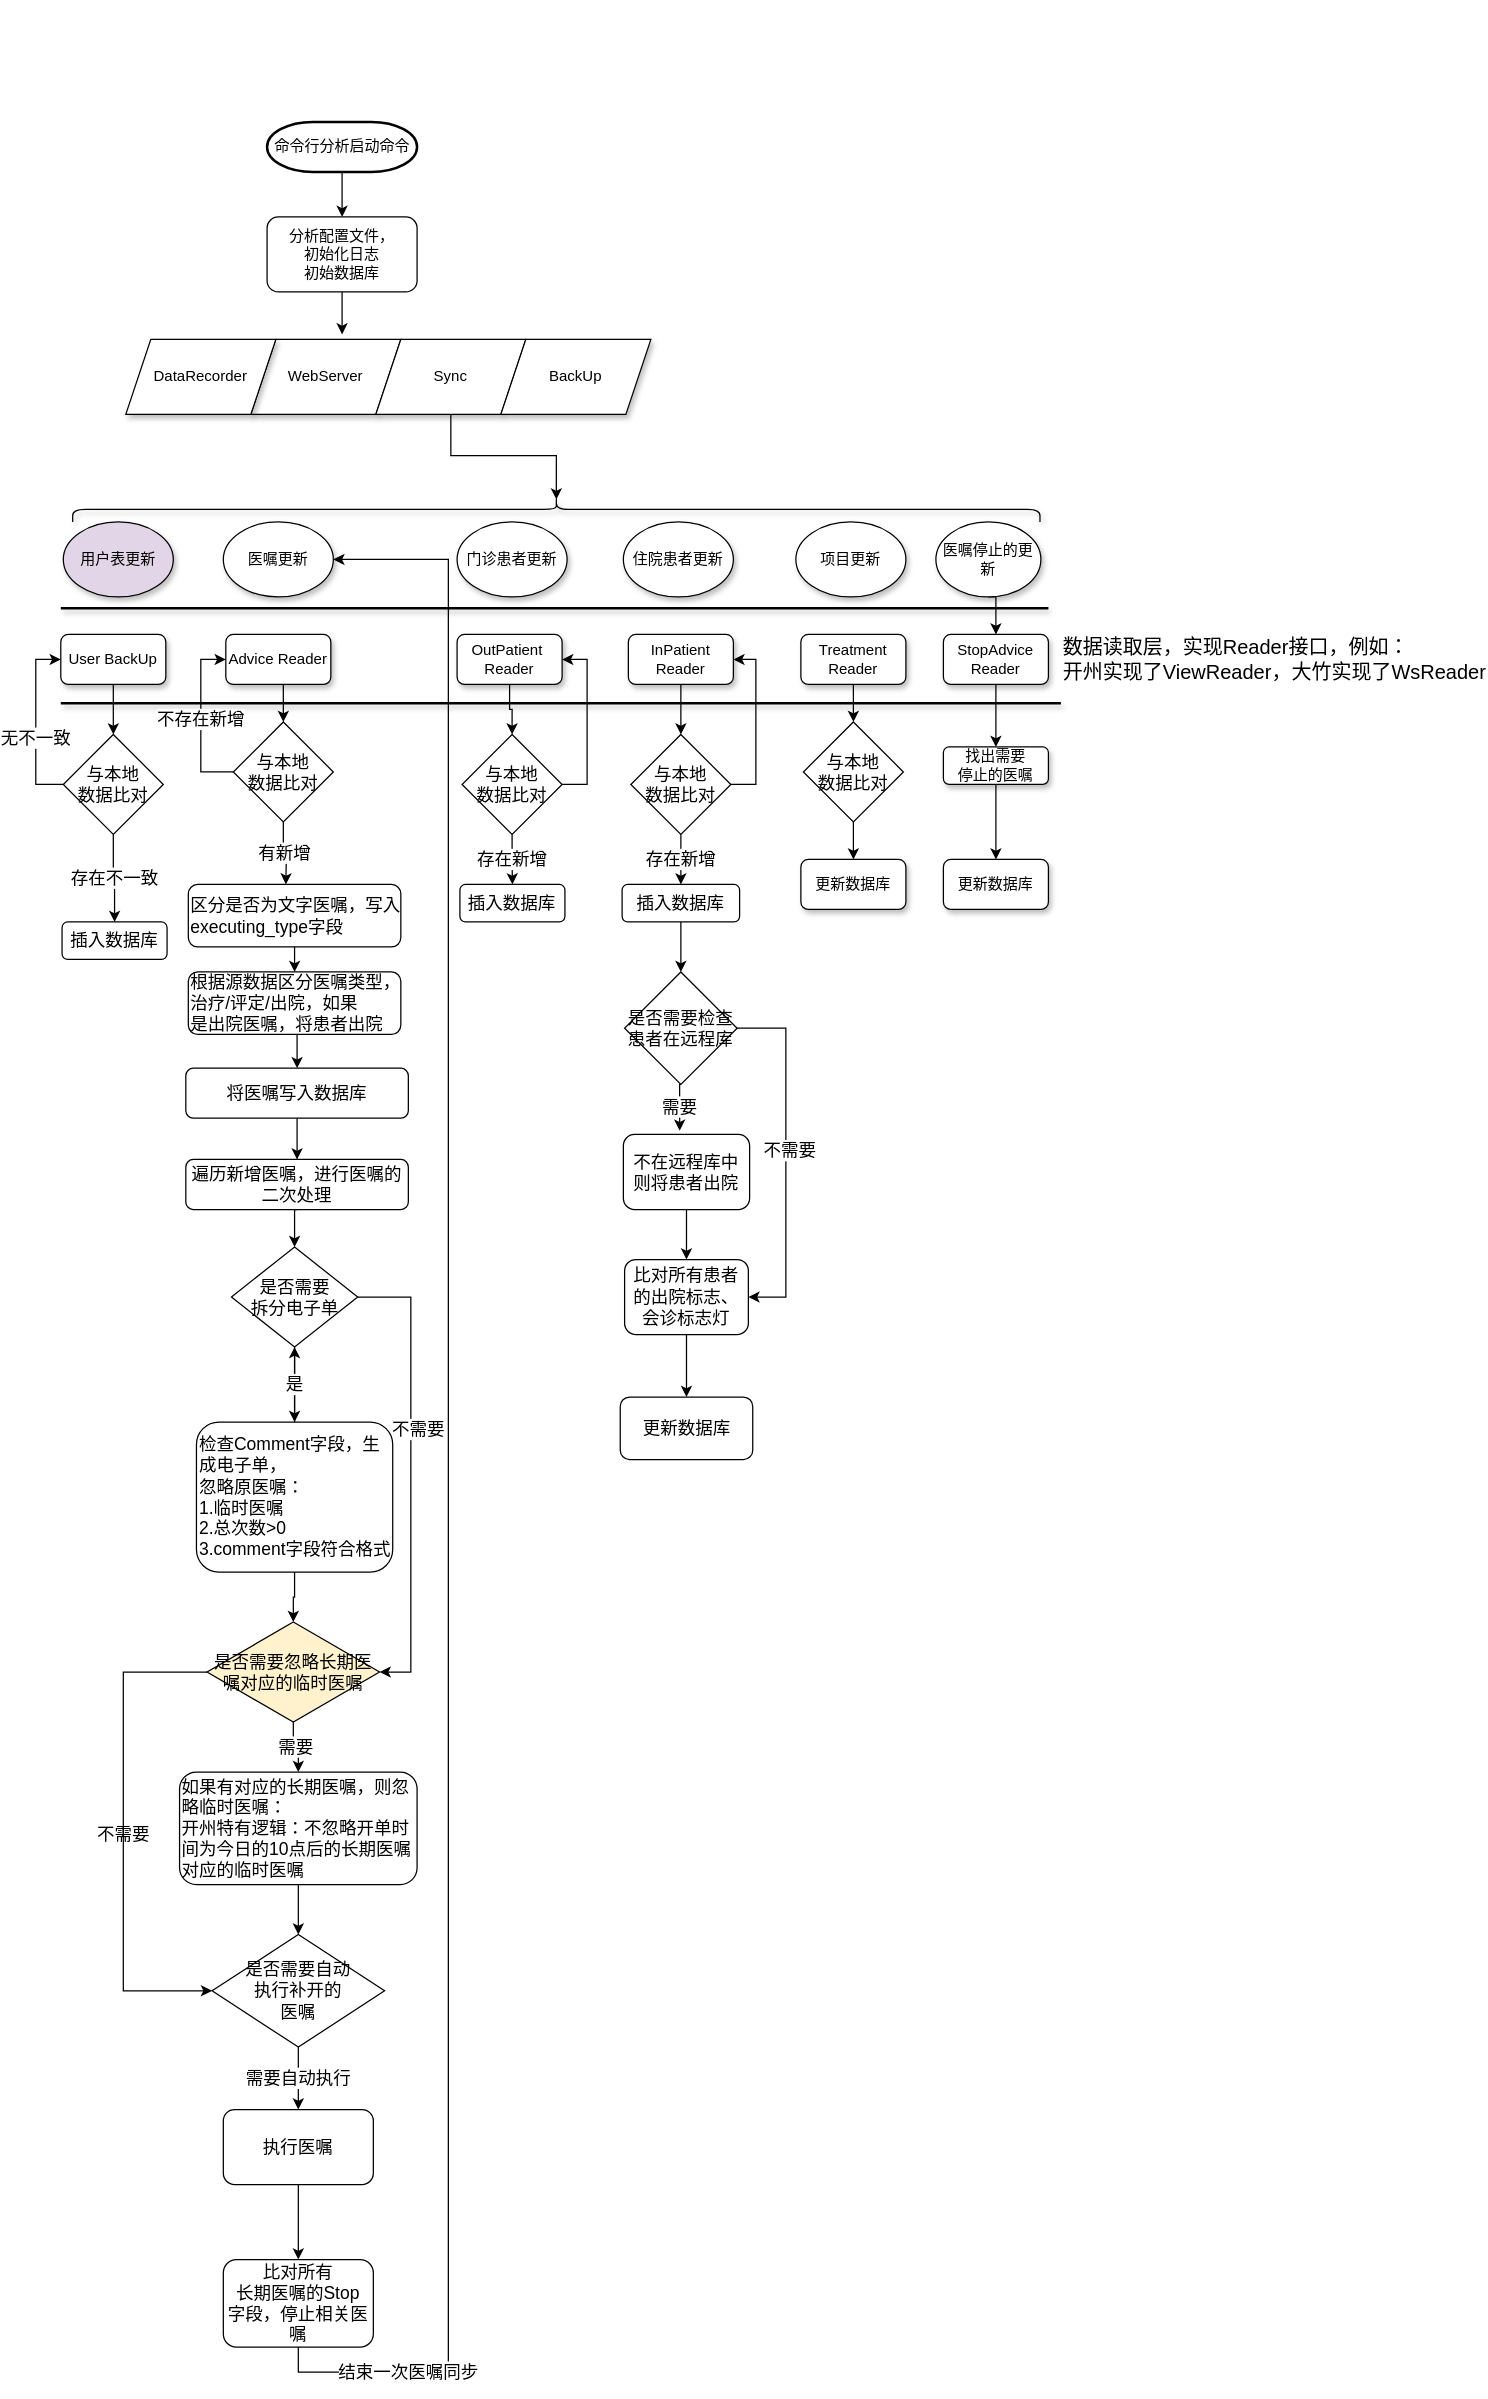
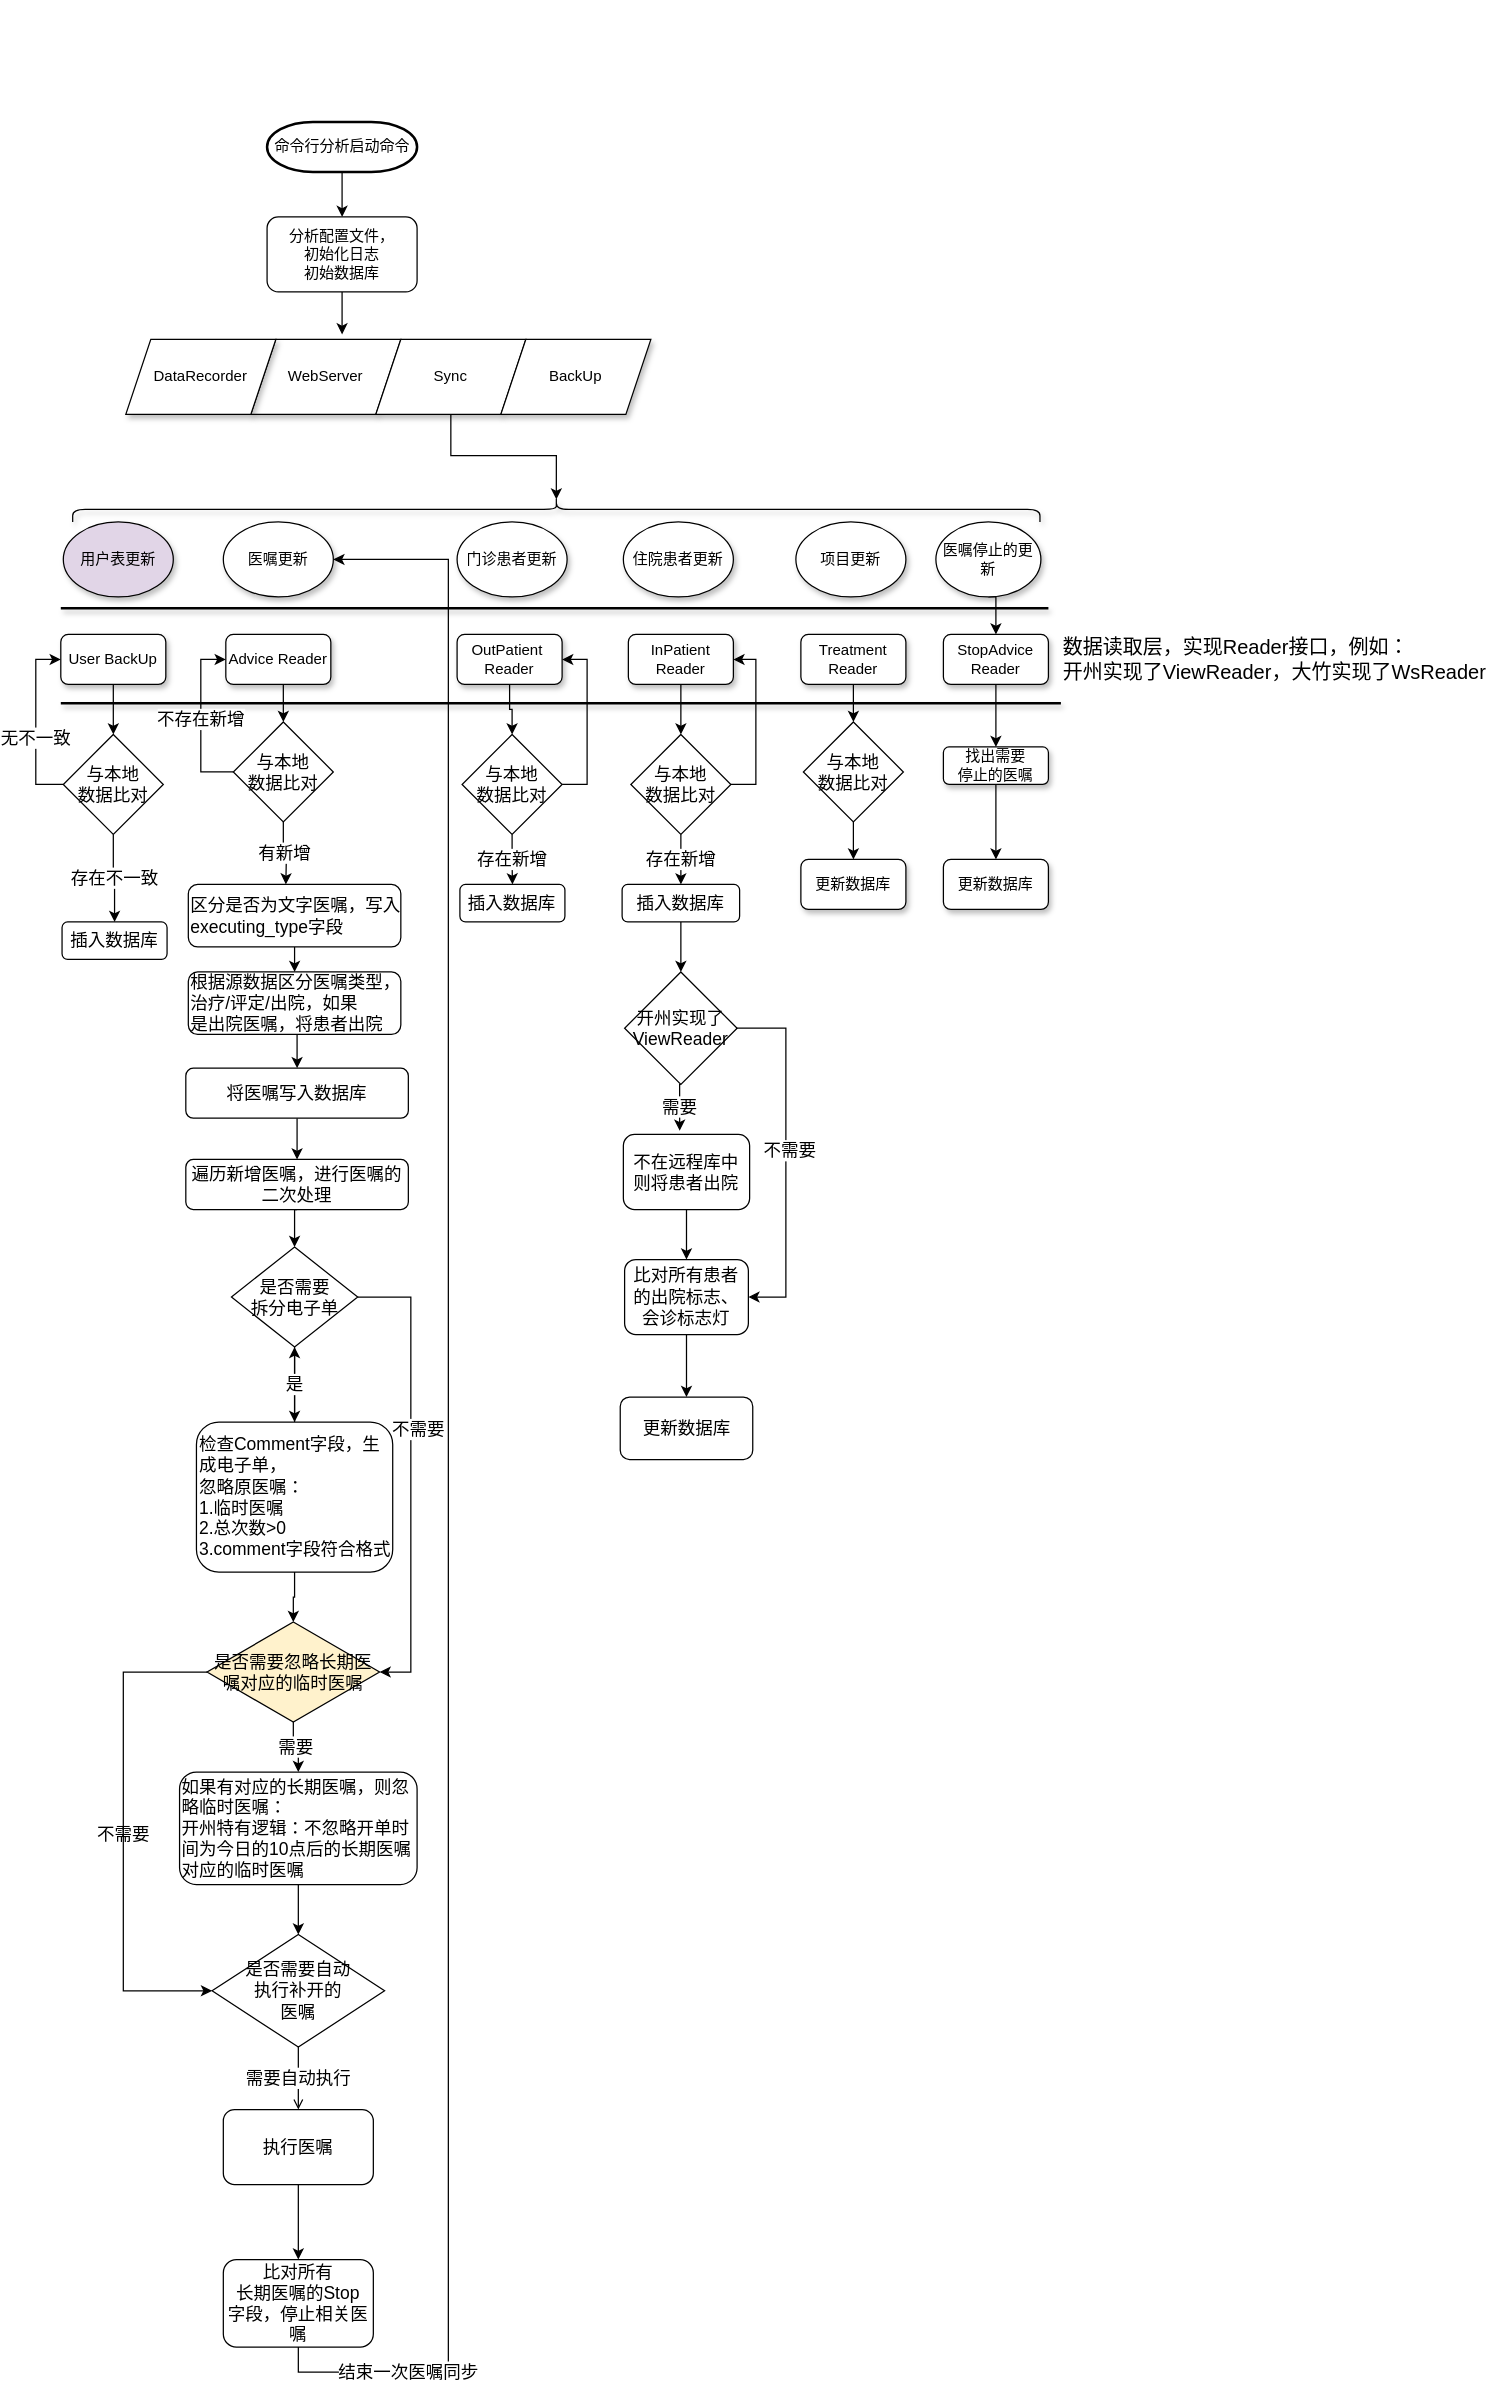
(681, 1028) -> (681, 1028)
(298, 2099) -> (298, 2102)
